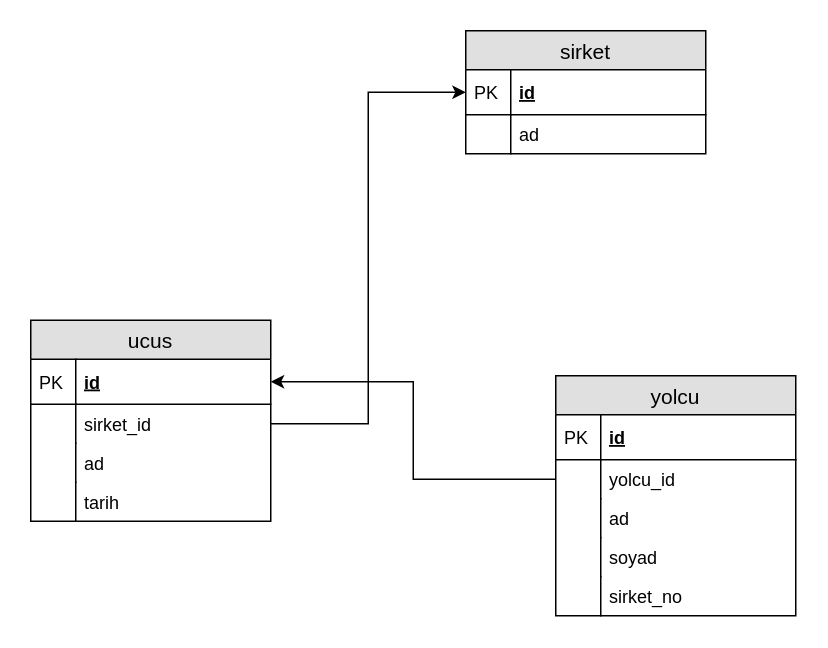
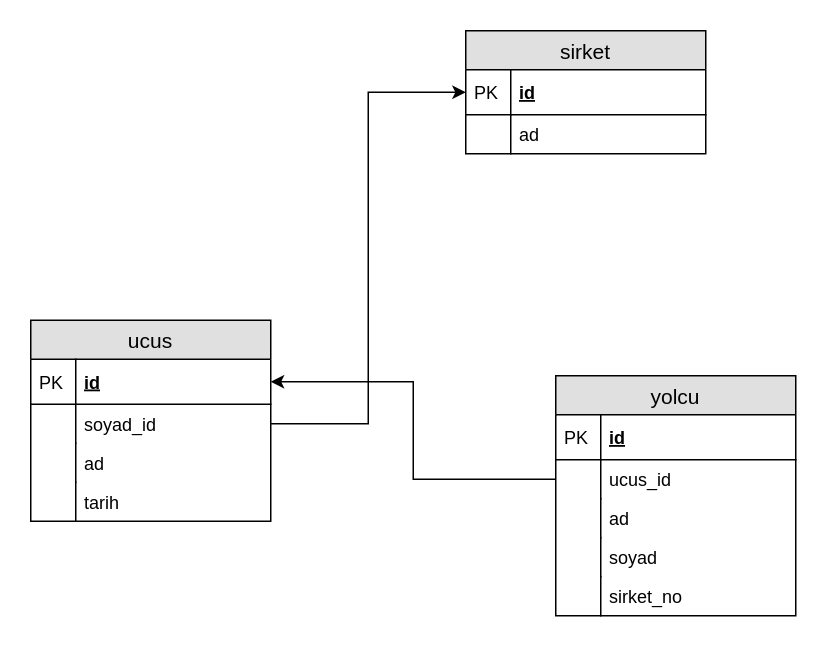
(125, 425) -> (122, 425)
(645, 480) -> (642, 480)
